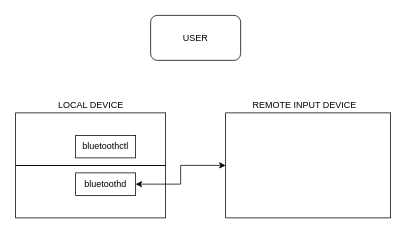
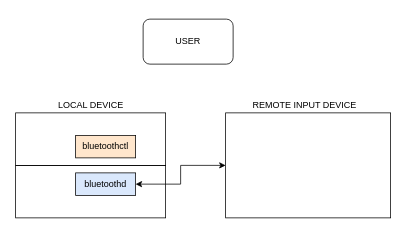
(195, 38) -> (188, 42)
(105, 147) -> (105, 147)
(105, 184) -> (105, 184)
